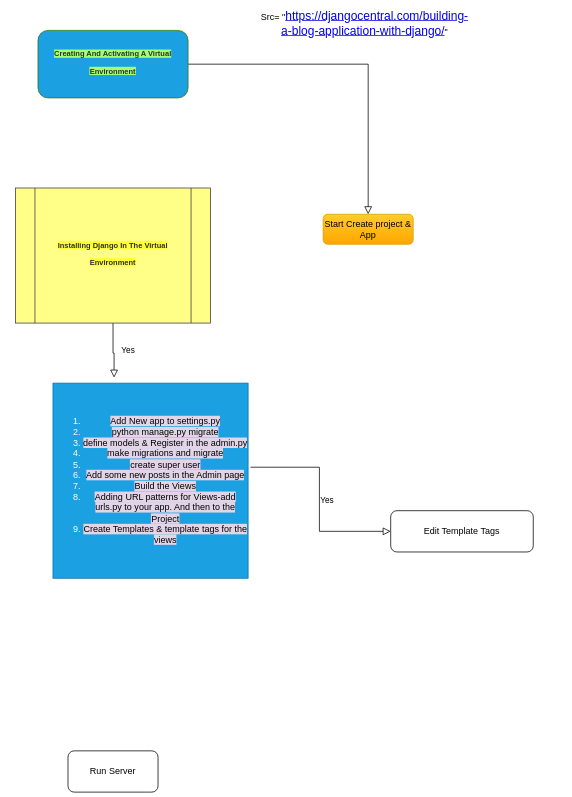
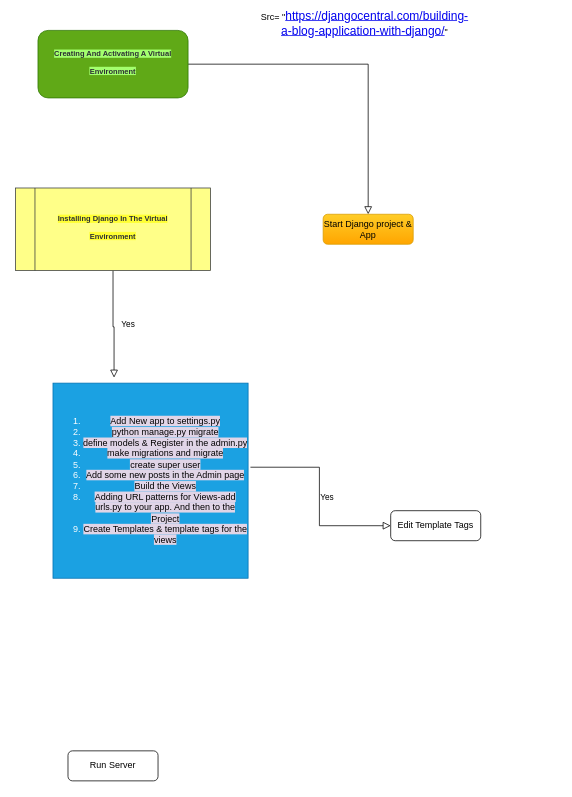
(113, 64) -> (113, 64)
(368, 229) -> (368, 229)
(113, 255) -> (113, 229)
(462, 531) -> (435, 525)
(113, 771) -> (113, 765)
